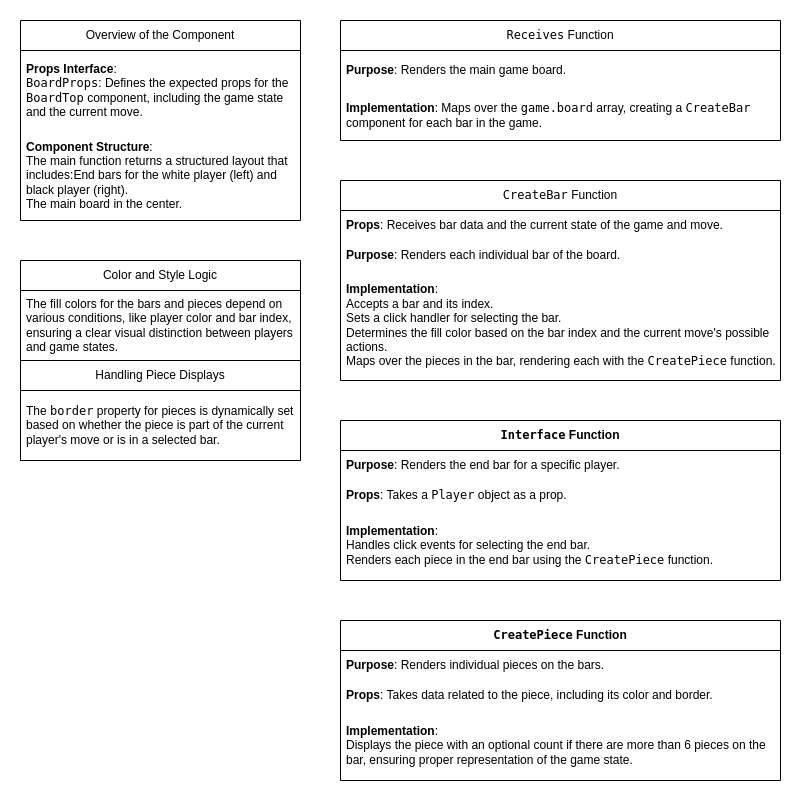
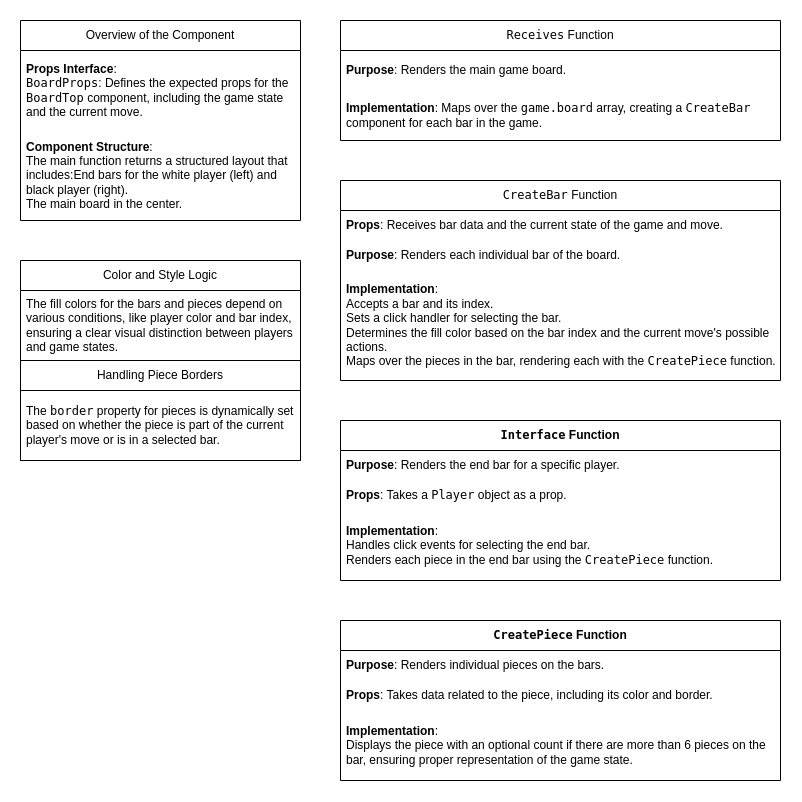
(161, 376) -> (161, 376)
